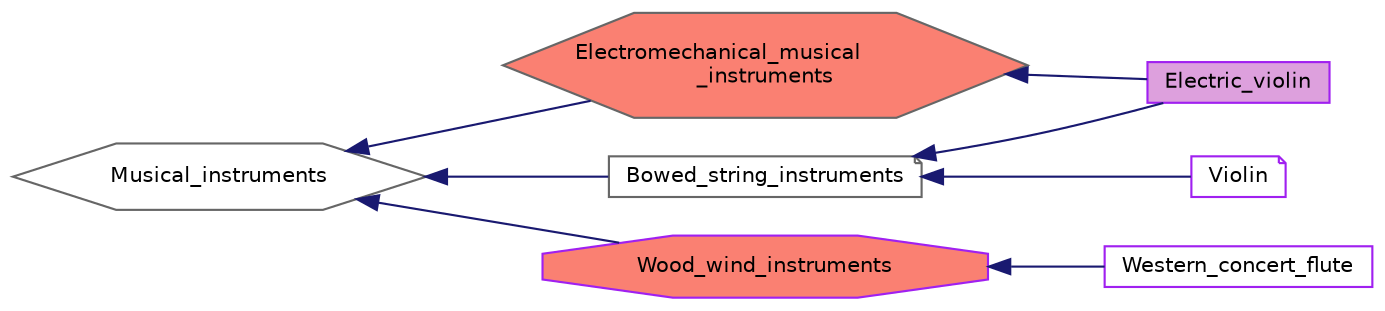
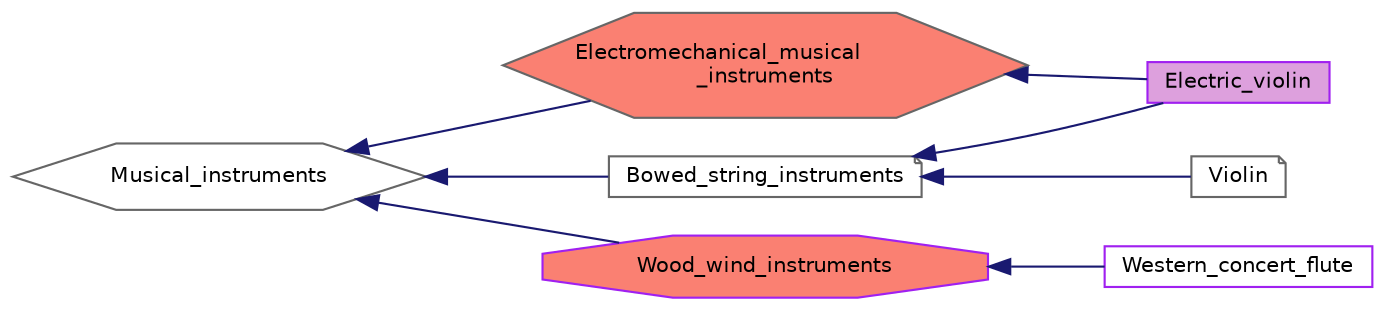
(1239, 177) -> (1239, 177)
